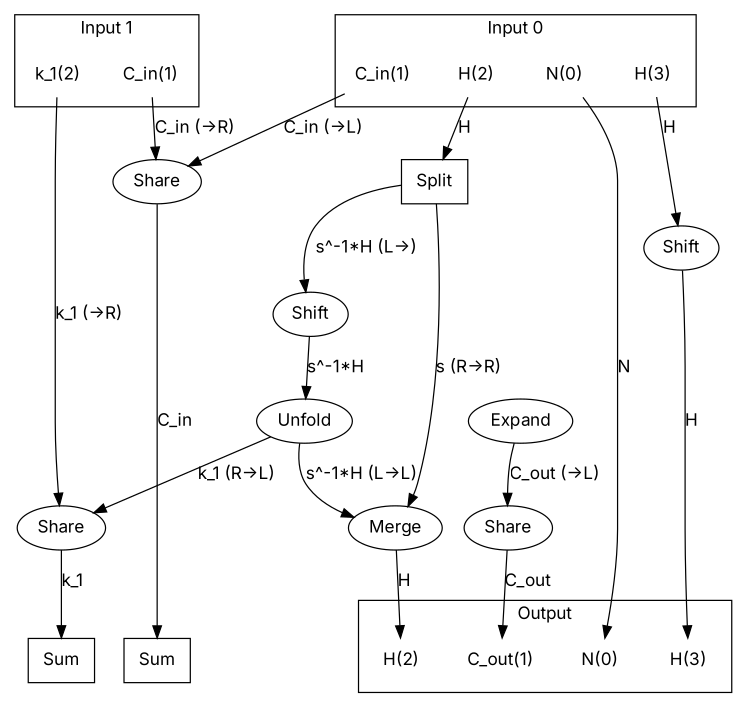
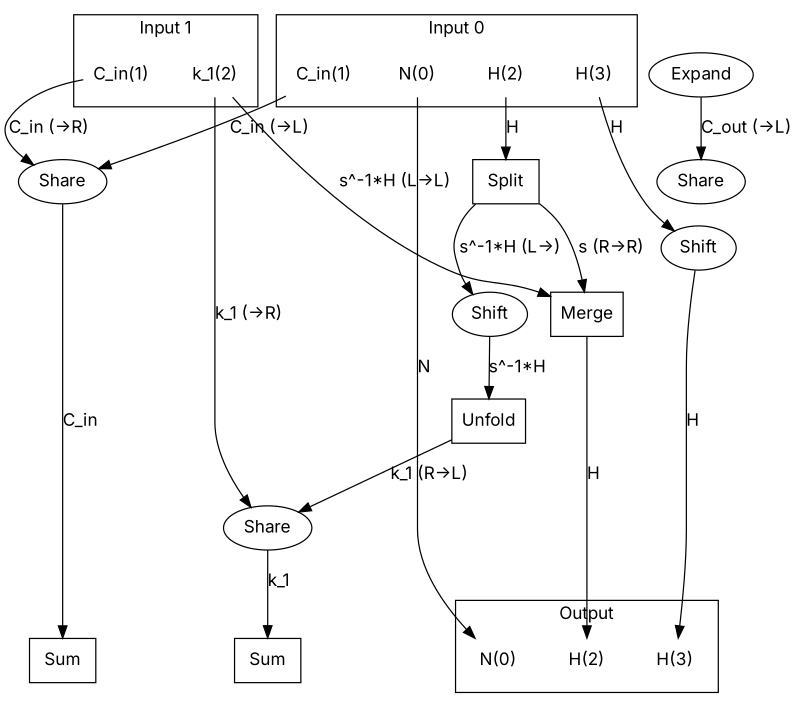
(304, 421) -> (489, 421)
(307, 486) -> (369, 223)
(395, 528) -> (587, 314)
(501, 661) -> none
